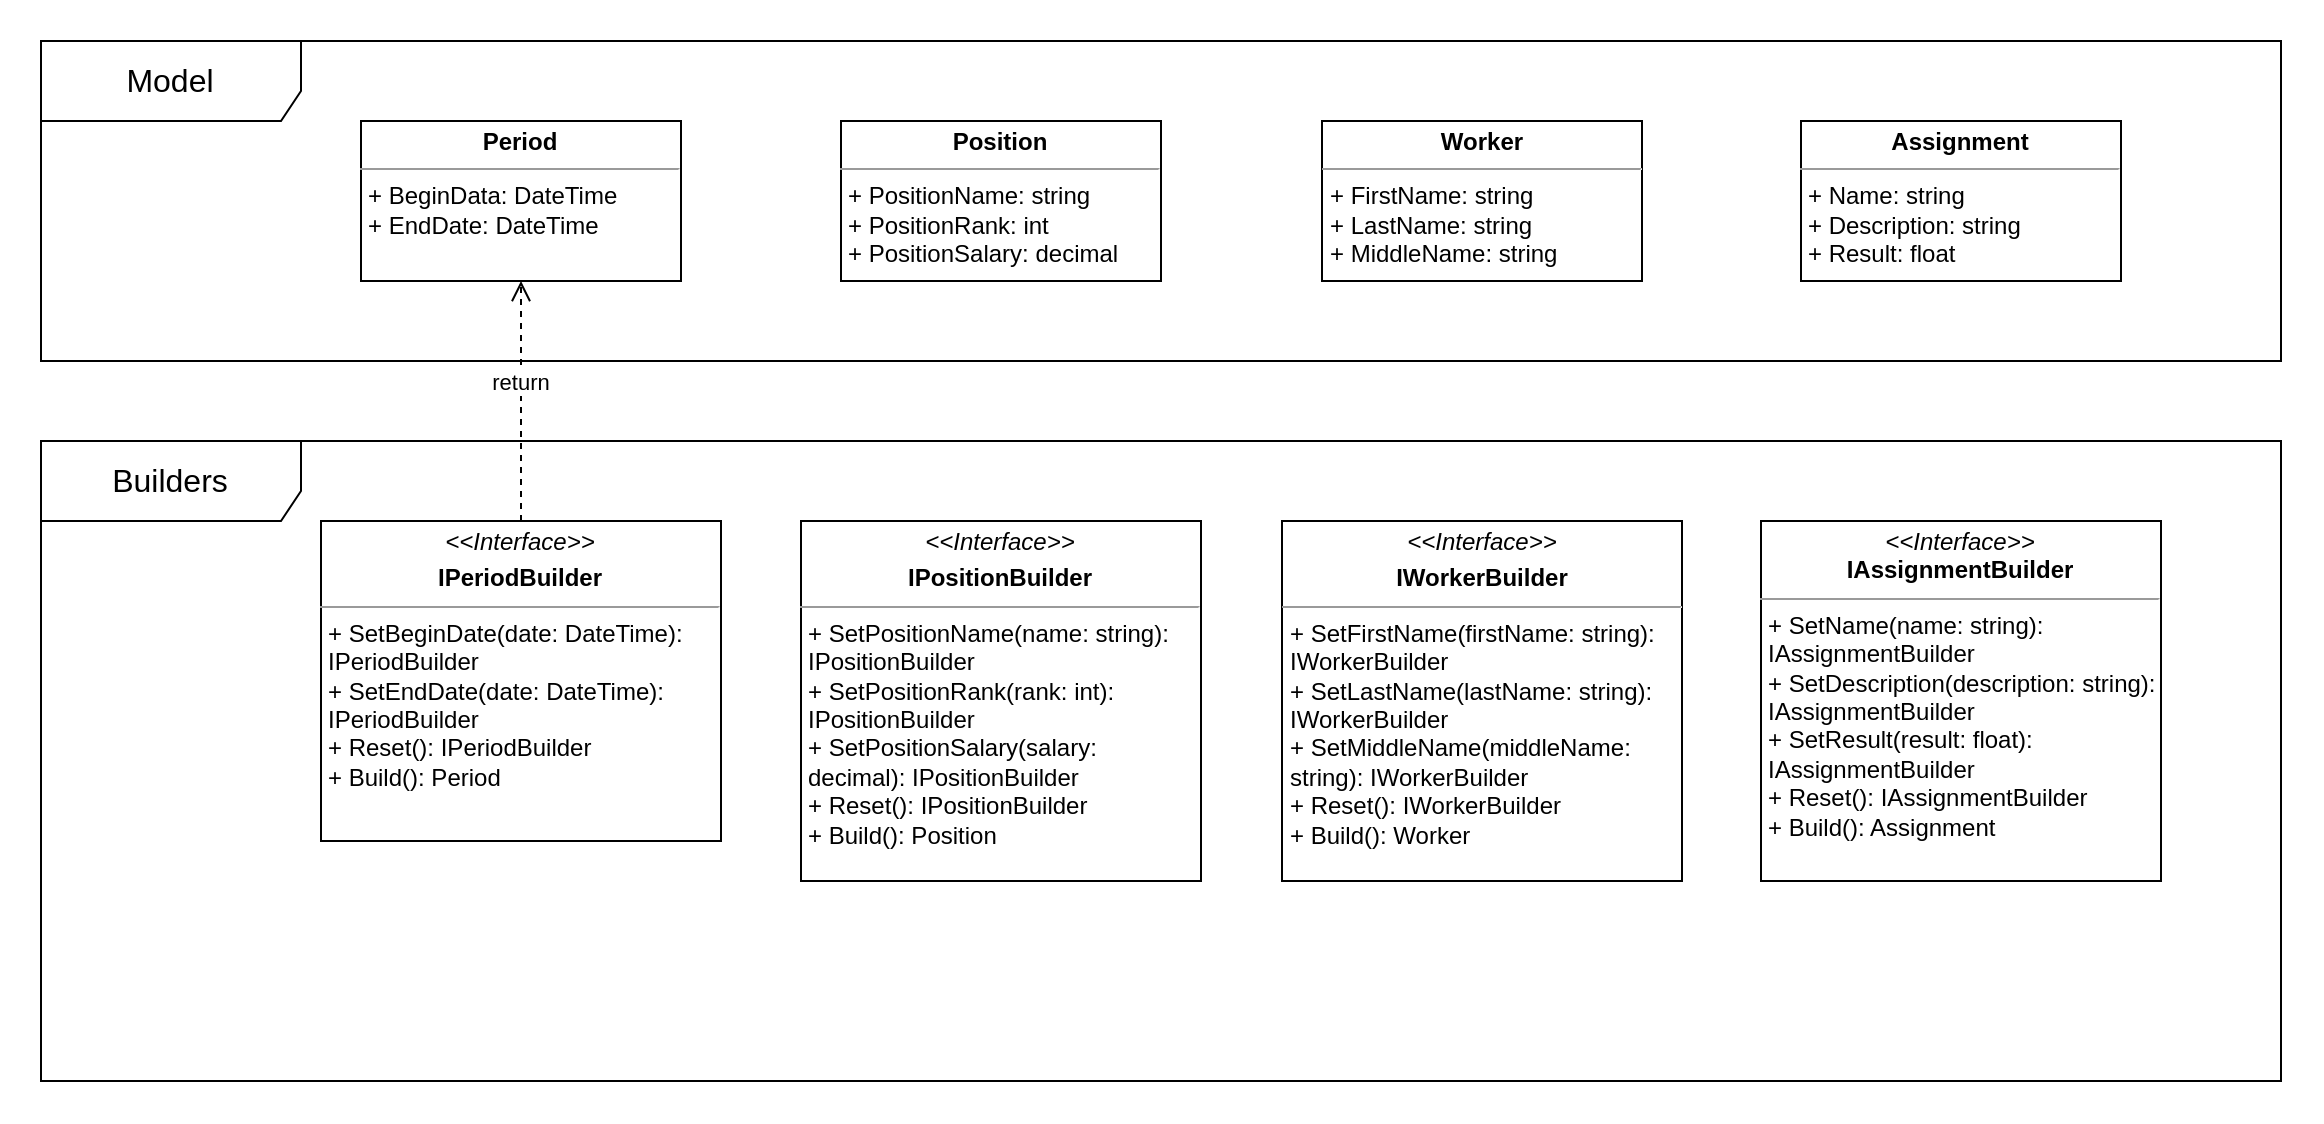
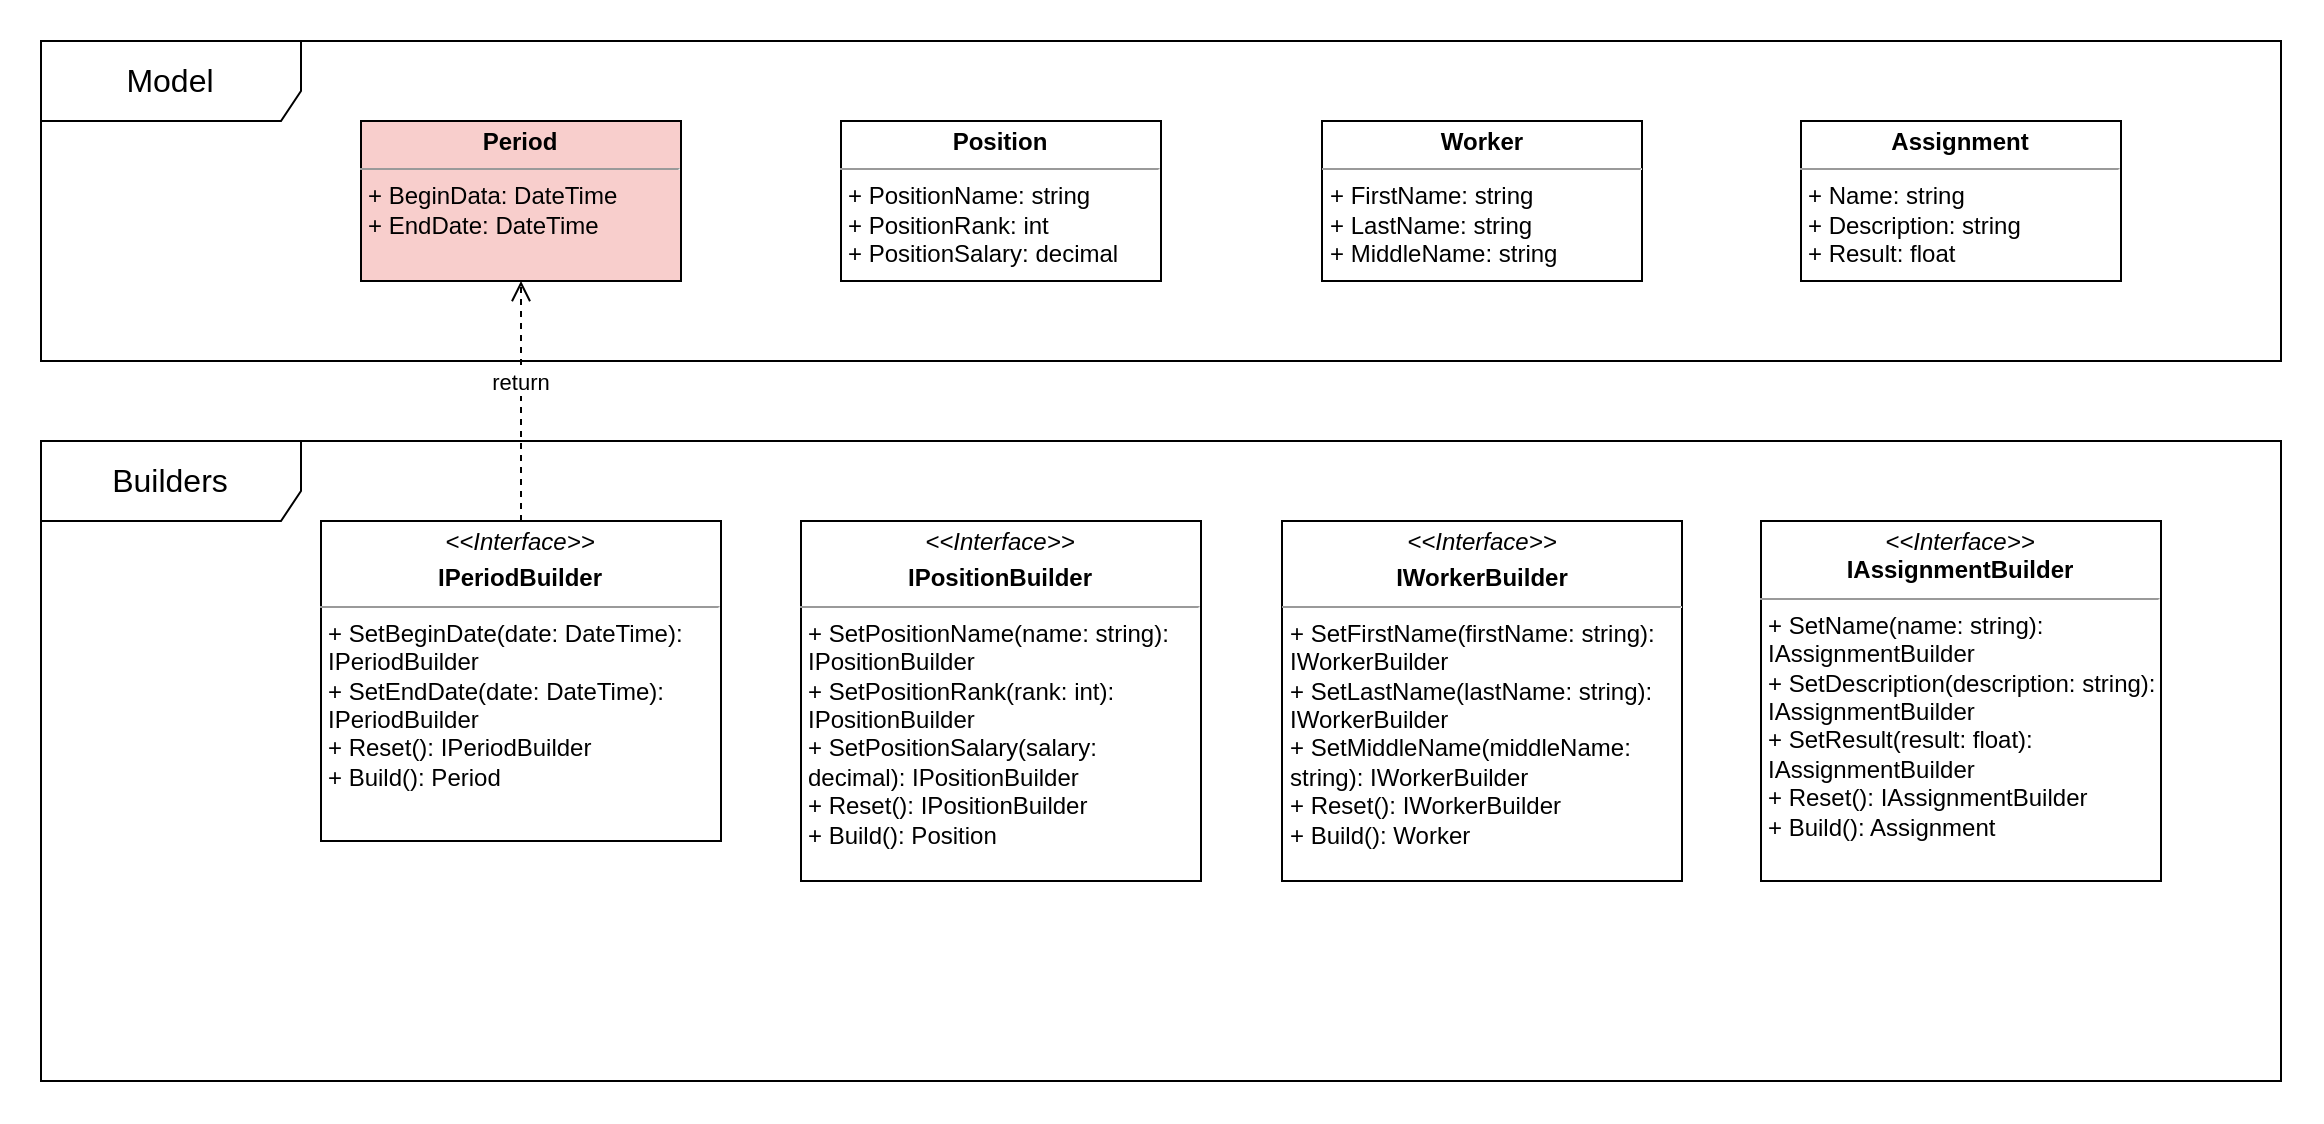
(521, 201) -> (521, 201)
